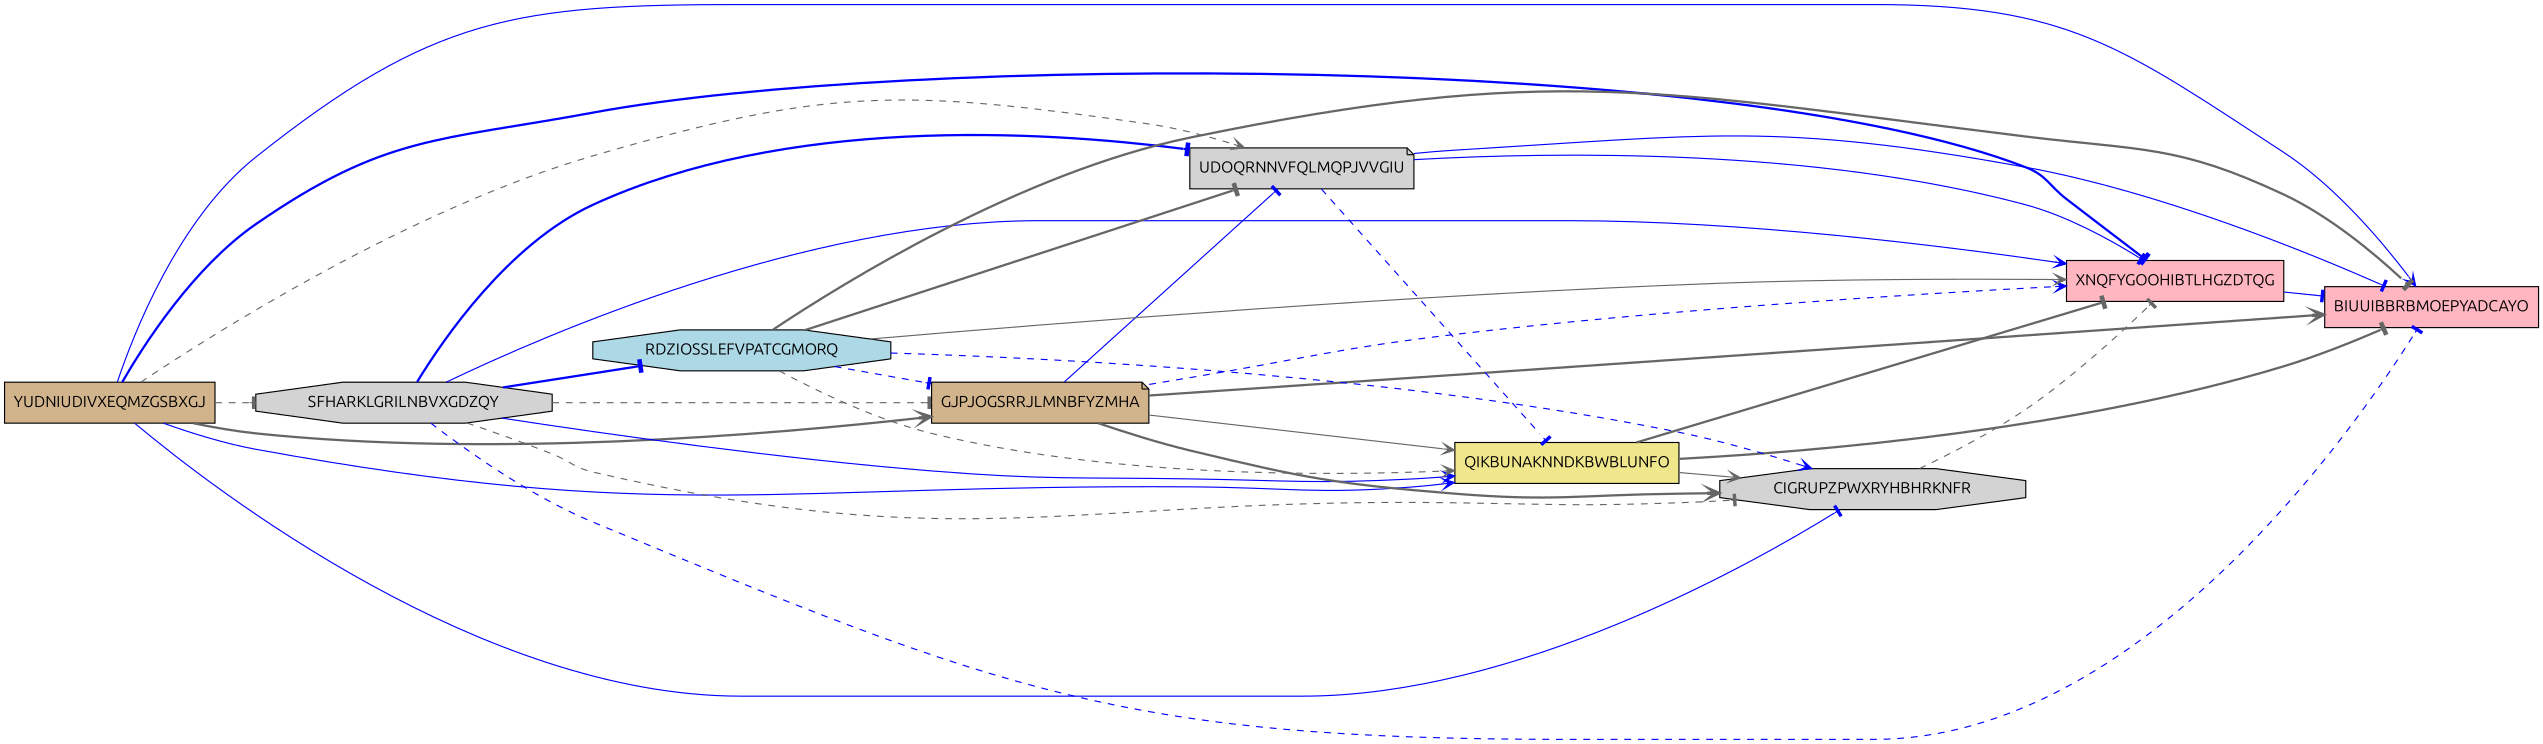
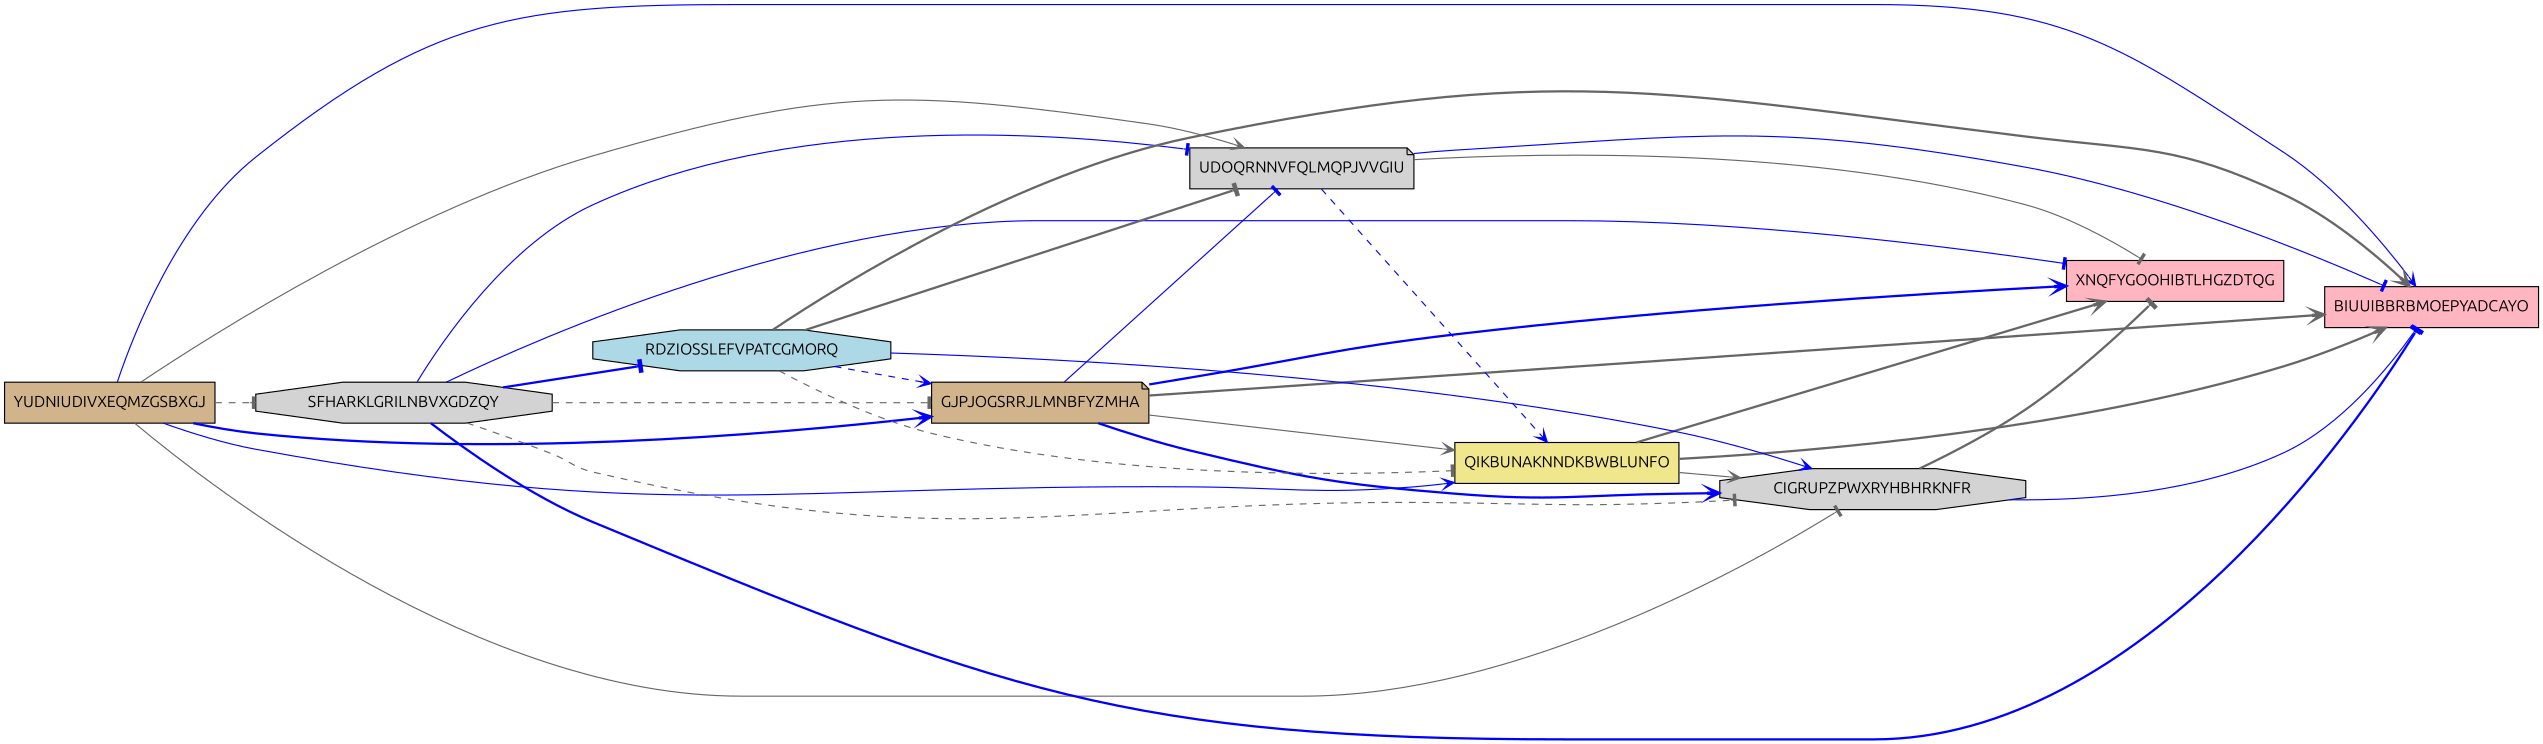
(1102, 74) -> none
(1539, 92) -> (1582, 92)
(662, 137) -> (662, 137)
(759, 154) -> (759, 154)
(1784, 164) -> (1784, 164)
(1200, 221) -> (1200, 221)
(2302, 294) -> (2236, 471)
(1462, 296) -> none
(1431, 311) -> (1431, 311)
(1600, 319) -> (1600, 319)
(1868, 373) -> (1868, 373)
(880, 375) -> (880, 375)
(1395, 389) -> (1395, 389)
(2042, 398) -> (2042, 398)
(2035, 422) -> (2035, 422)
(557, 443) -> (557, 443)
(1107, 462) -> (1107, 462)
(971, 474) -> none
(1446, 493) -> (1446, 493)
(968, 696) -> (968, 696)
(1473, 738) -> (1473, 738)
